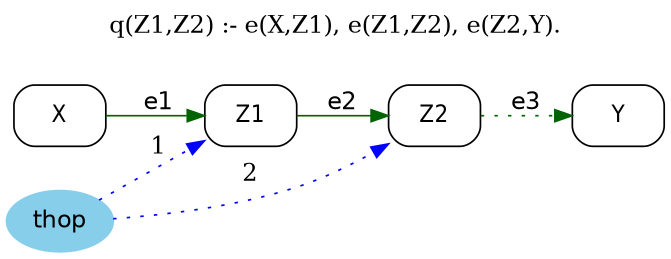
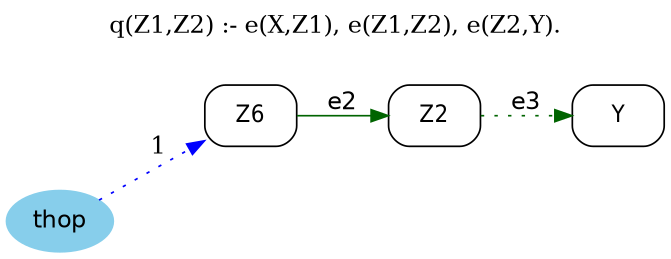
(60, 116) -> none
(251, 116) -> (251, 116)
(247, 200) -> none
